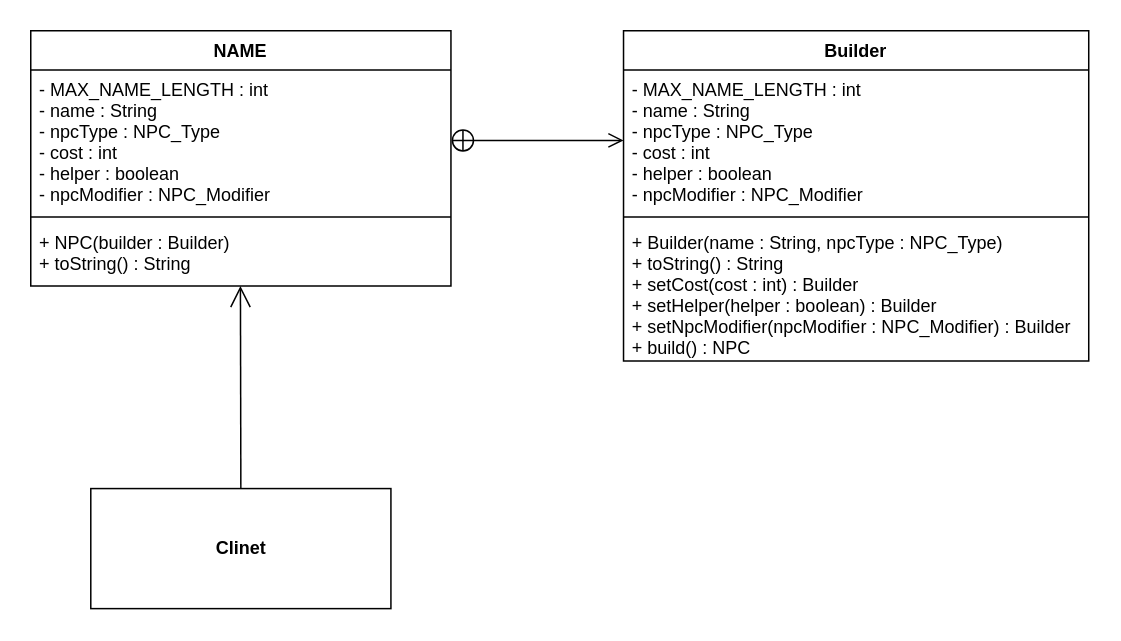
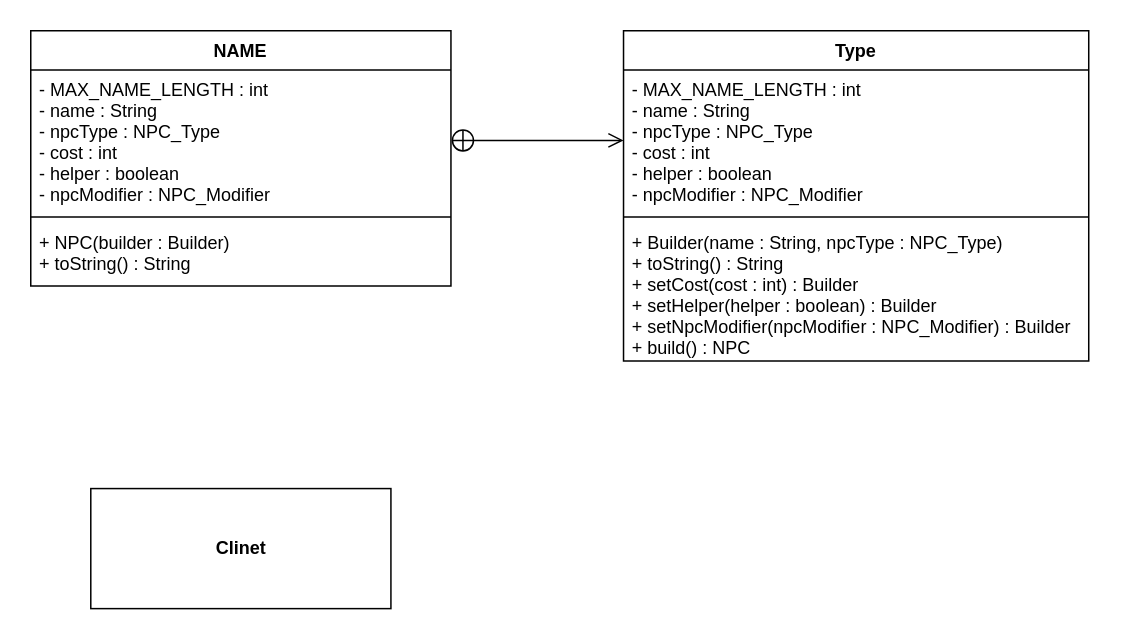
(855, 51) -> (855, 51)
(241, 389) -> none
